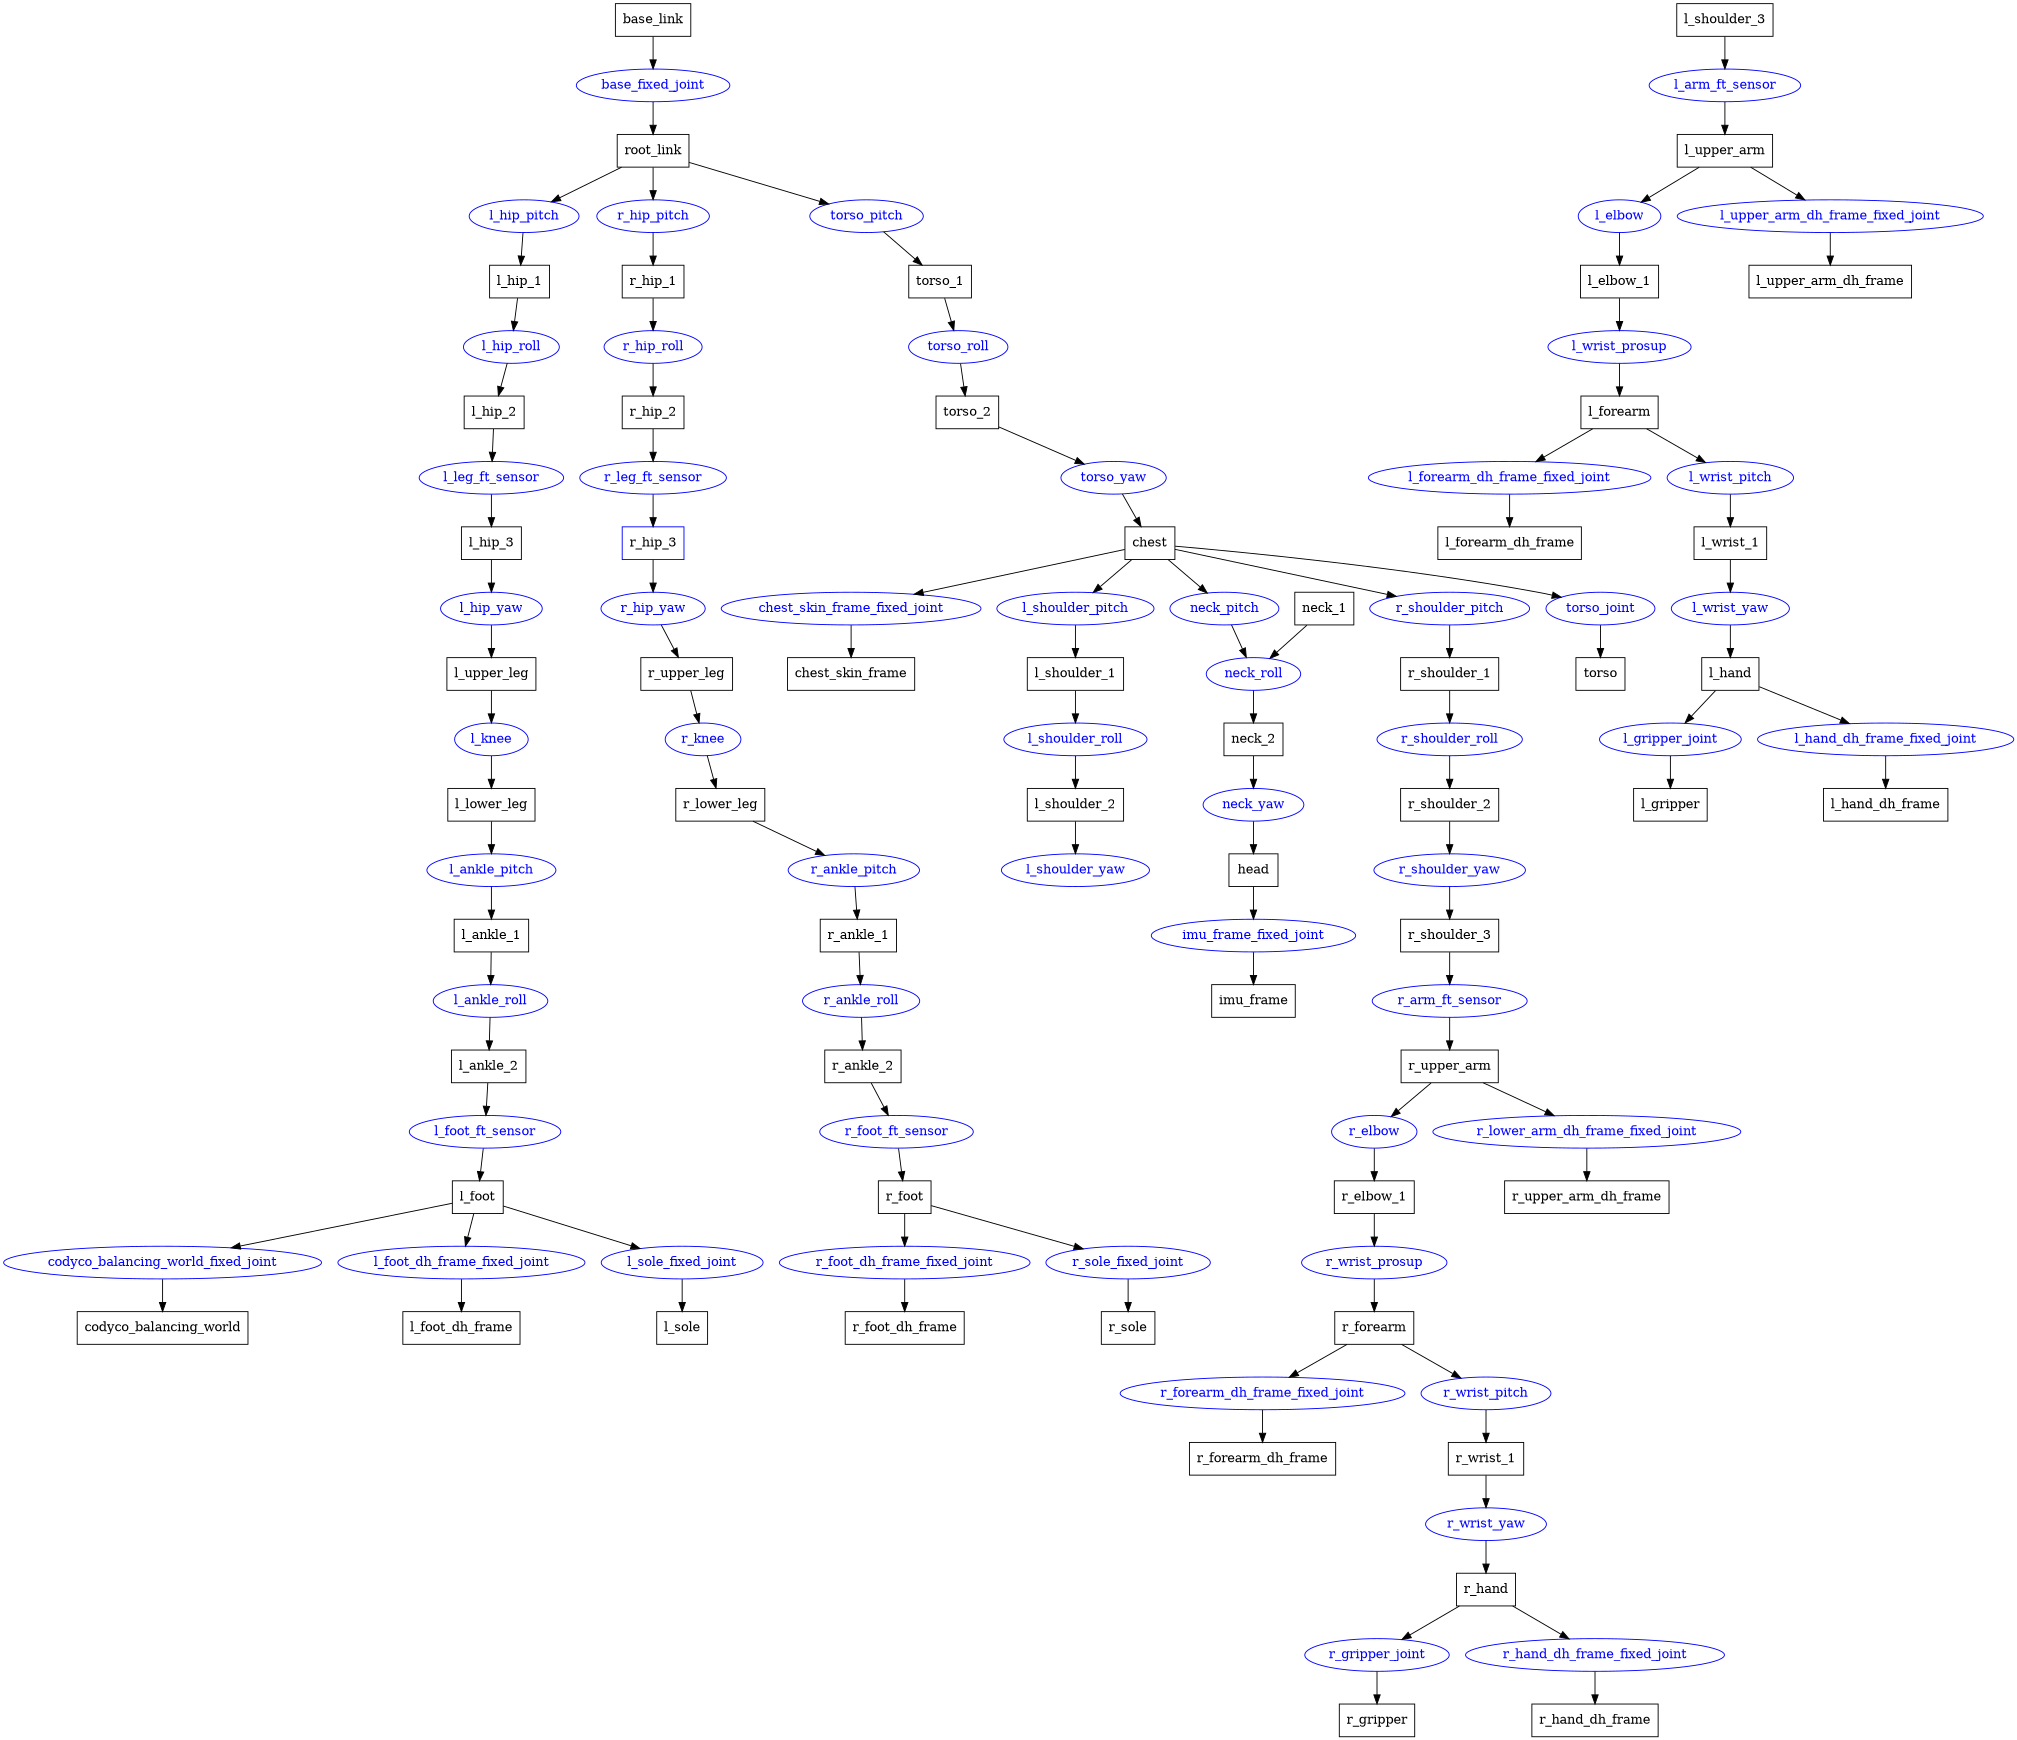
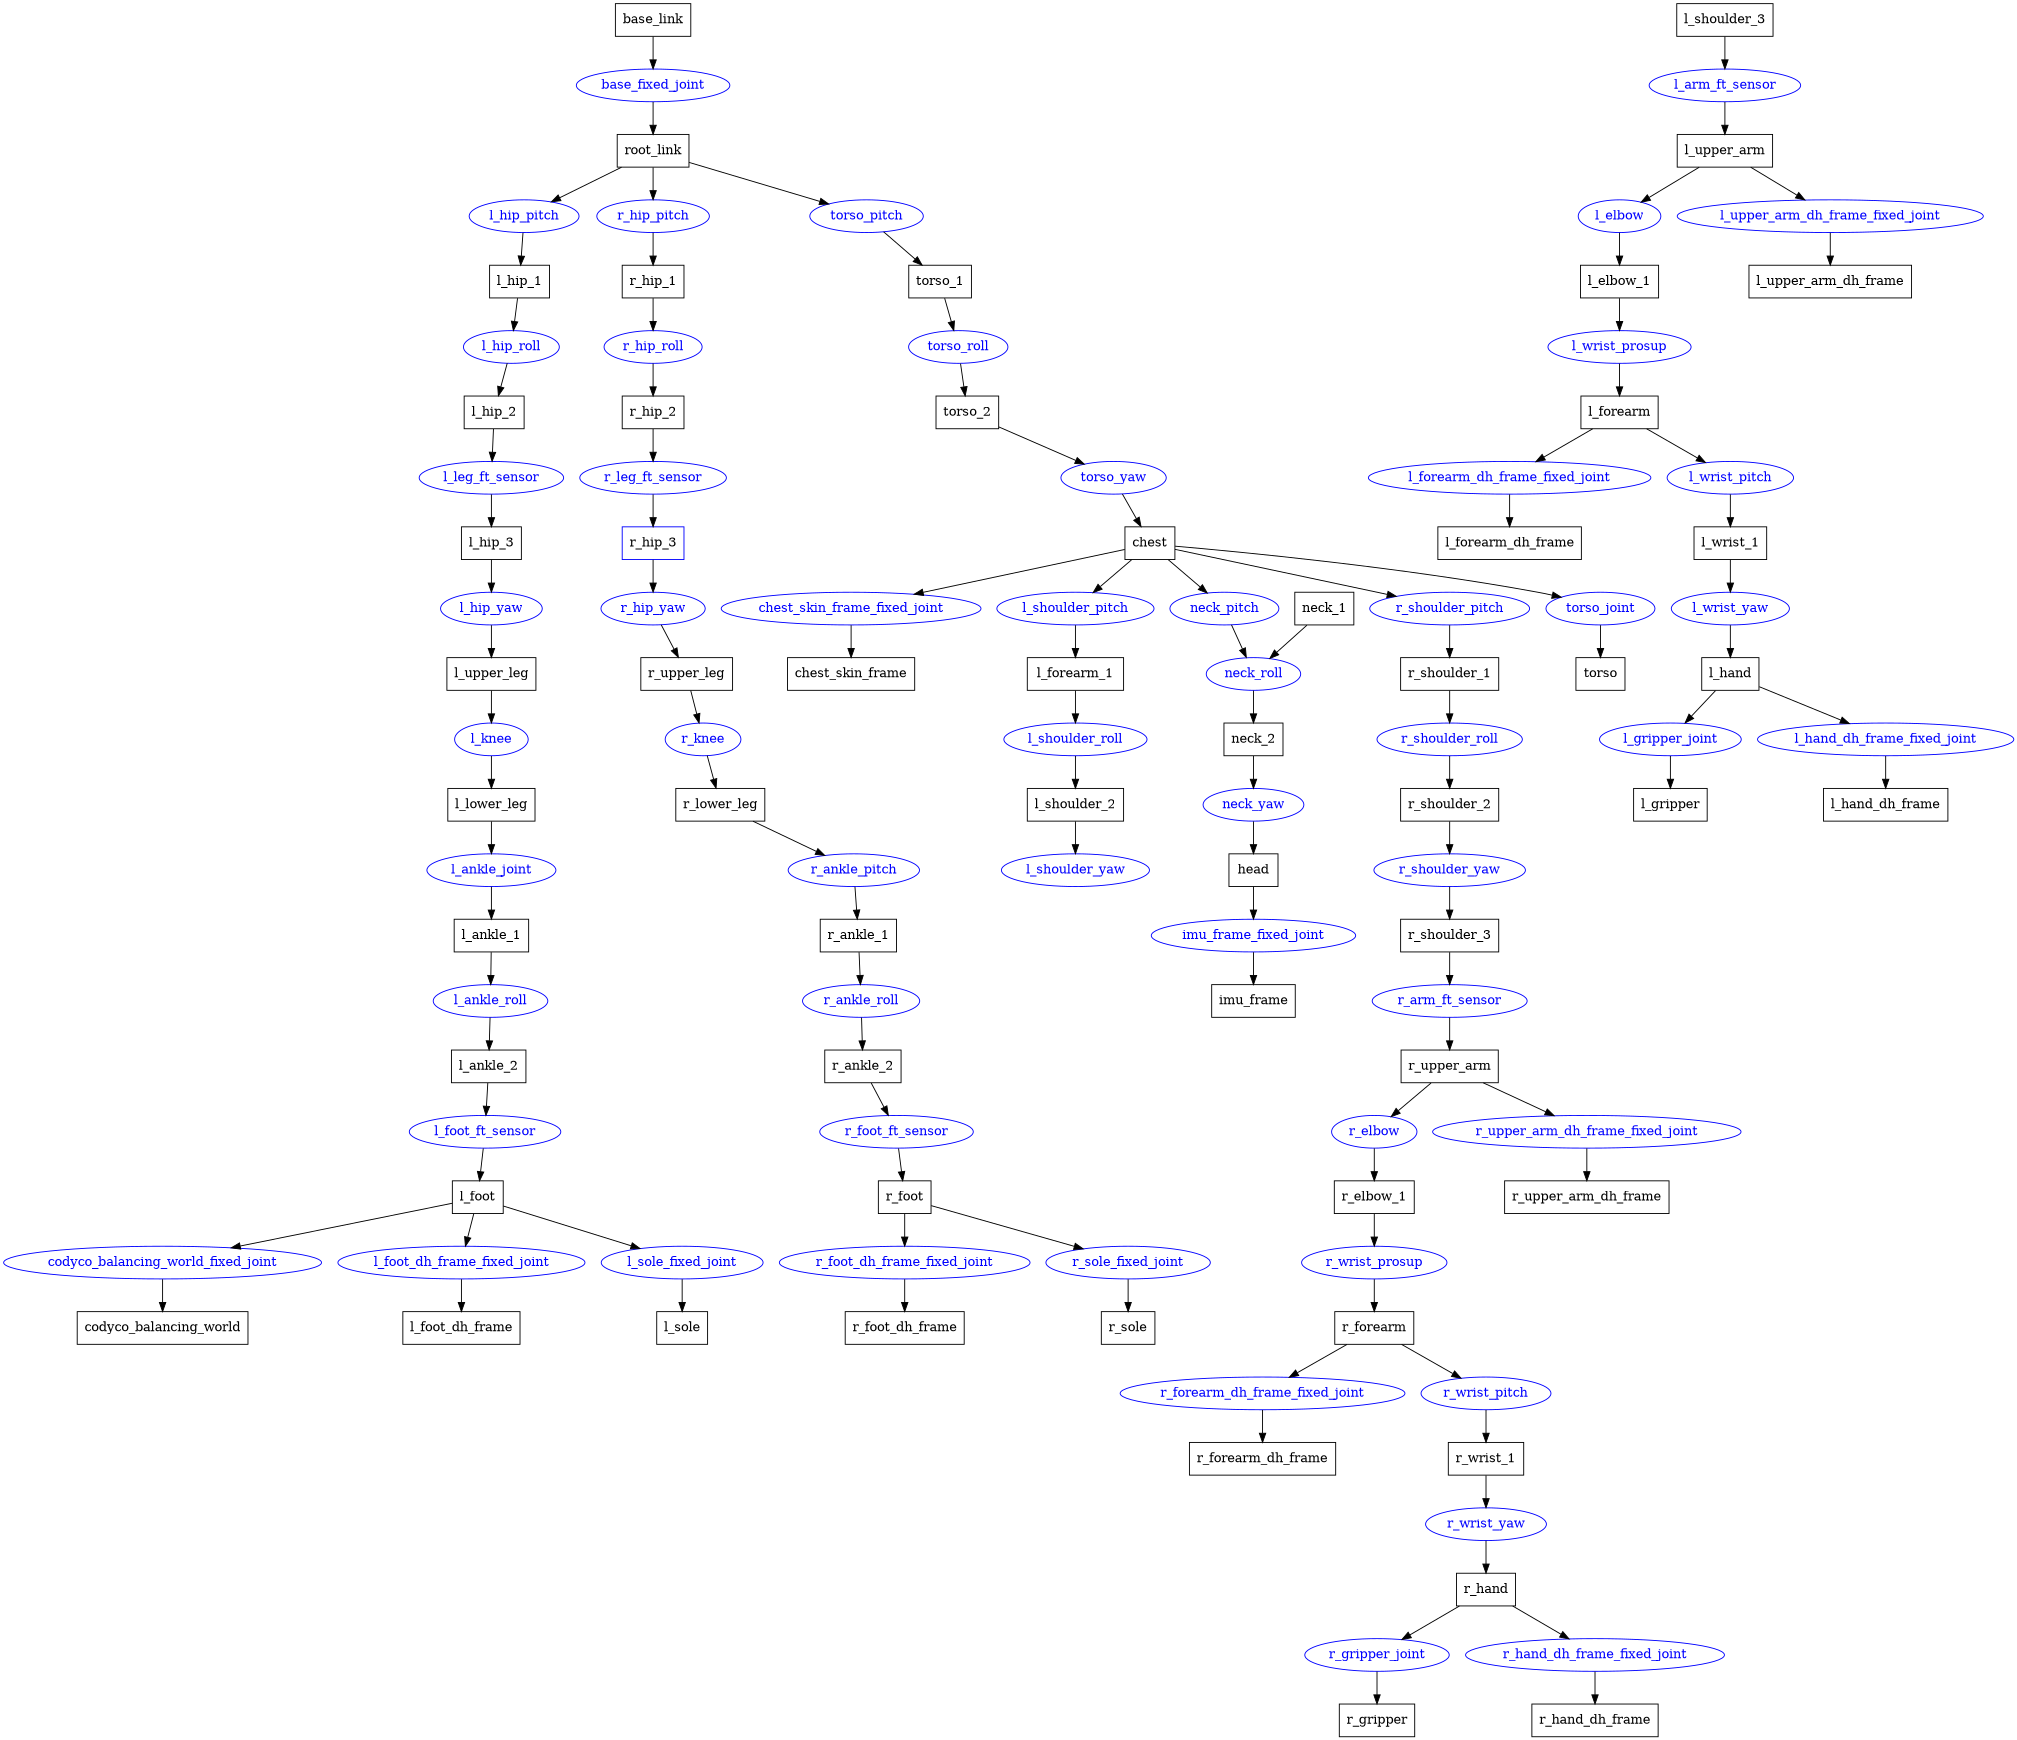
(1075, 674) -> (1075, 674)
(491, 870) -> (491, 870)
(1587, 1132) -> (1587, 1132)
